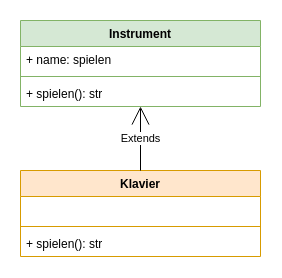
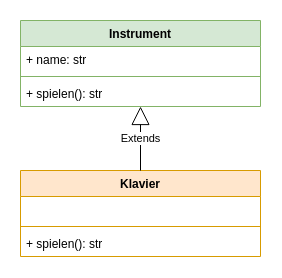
(69, 61) -> (59, 61)
(141, 118) -> (141, 126)
